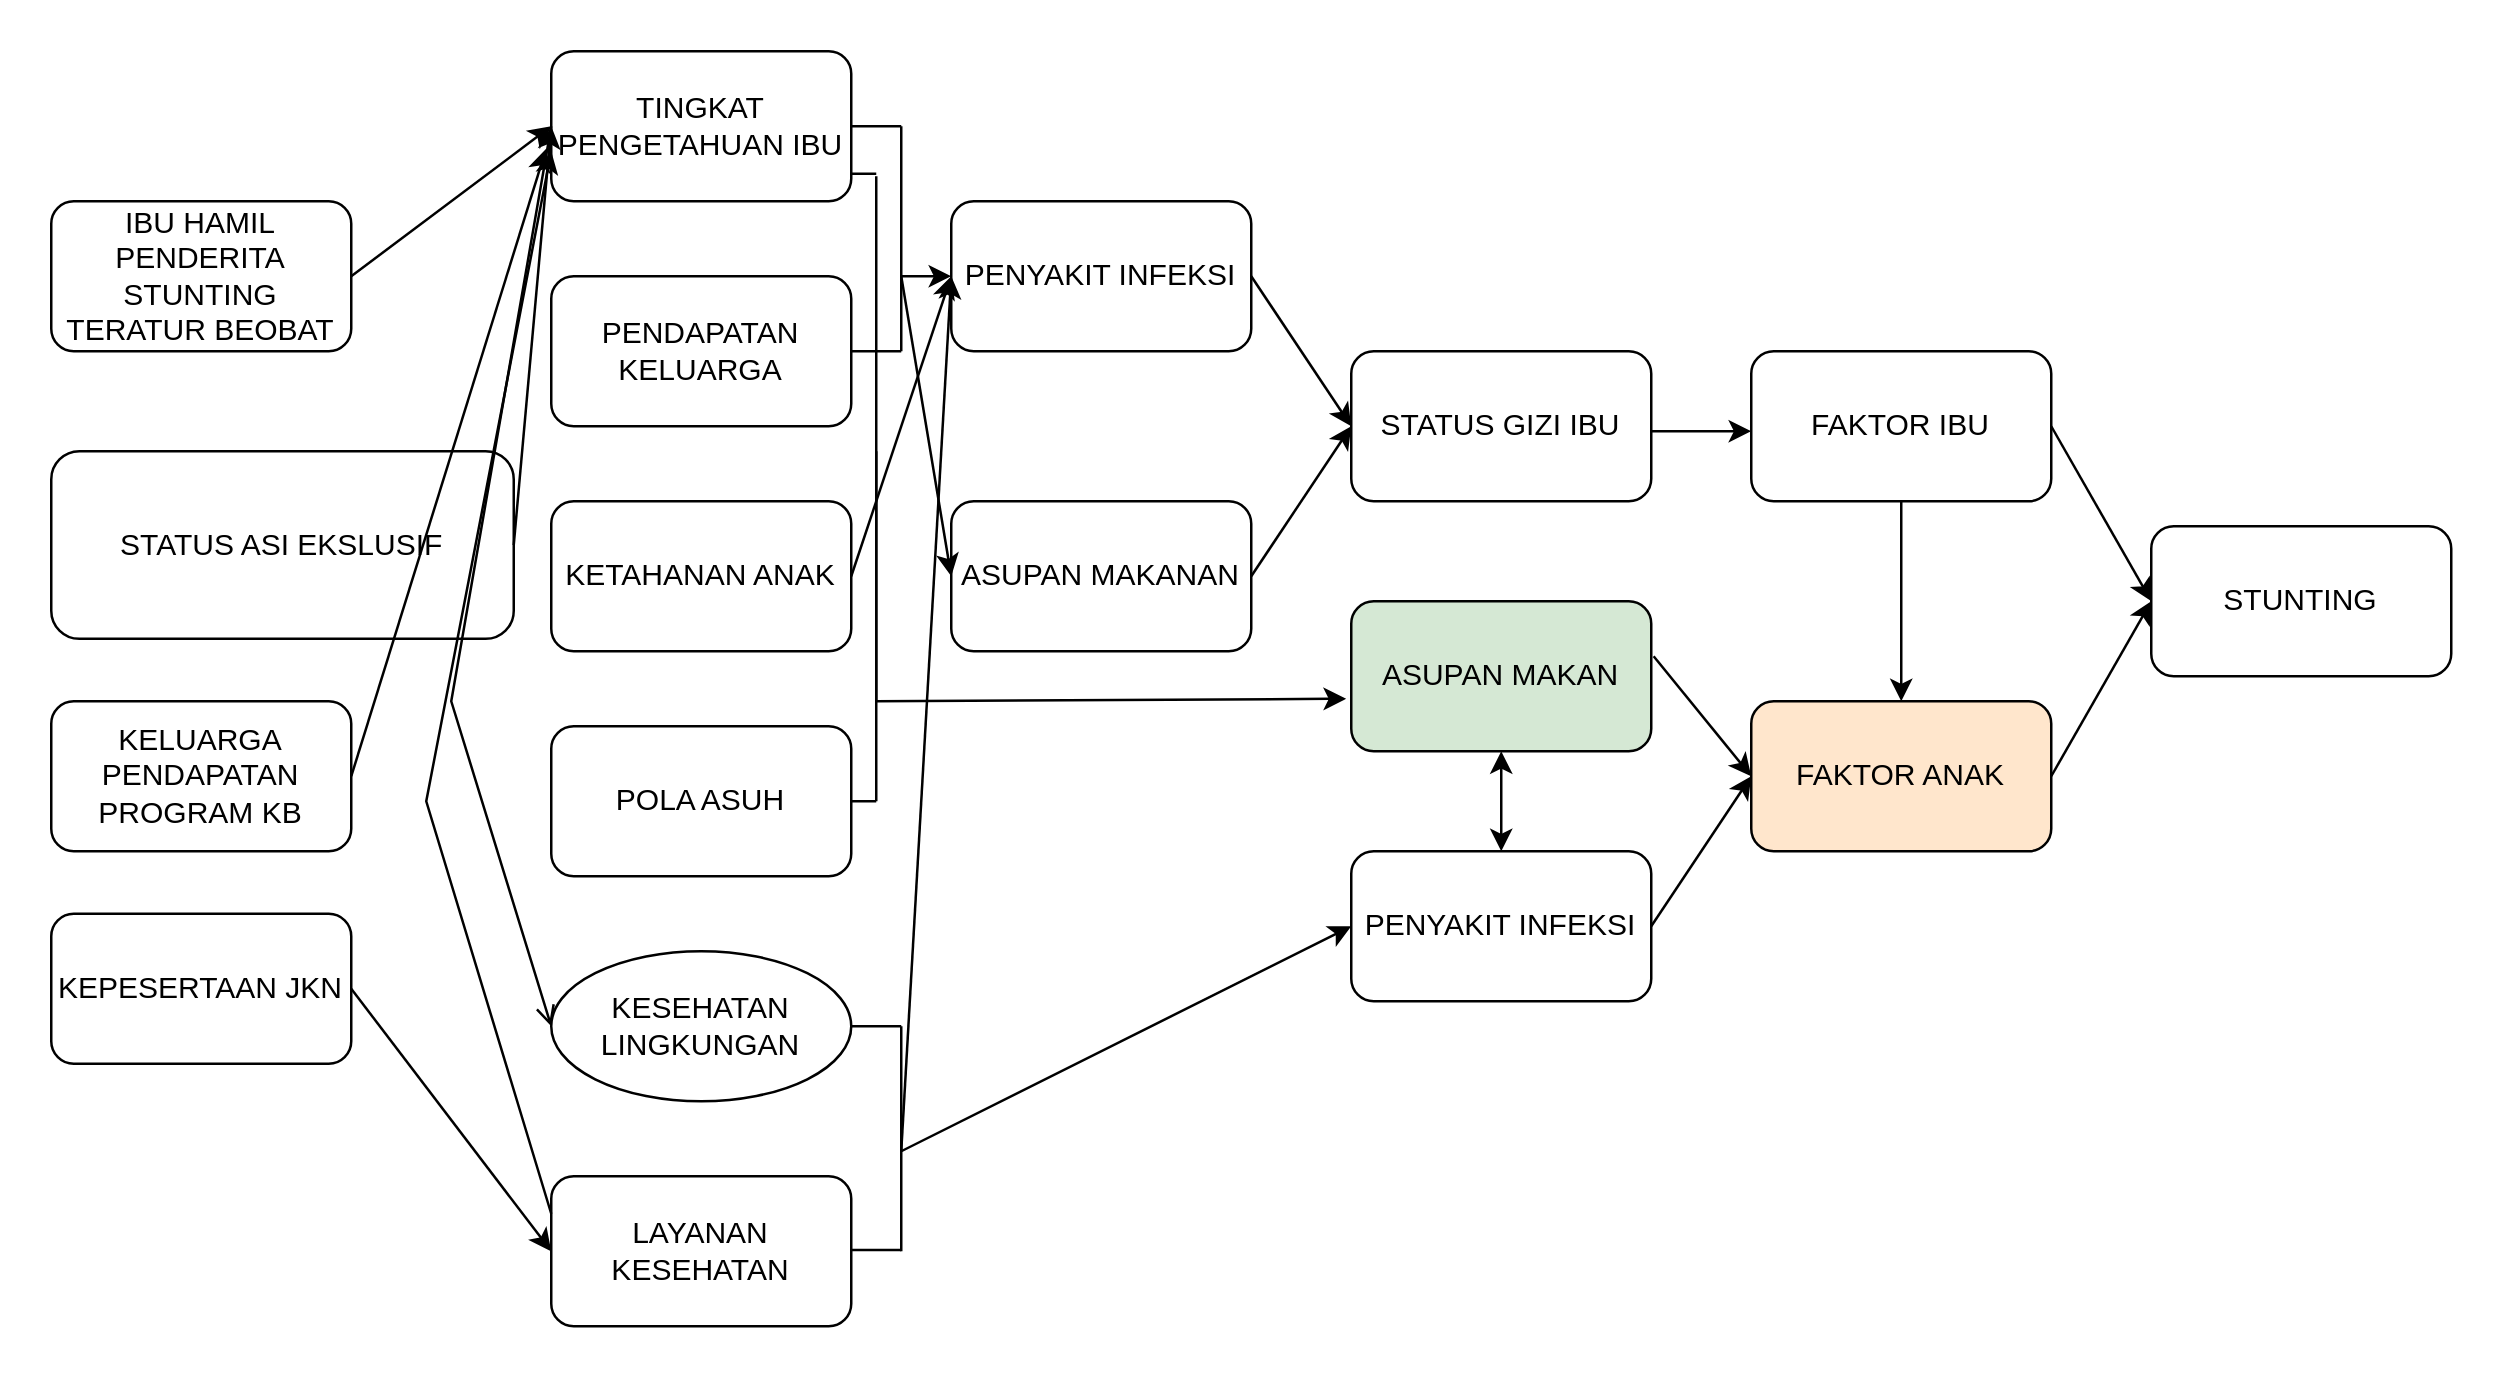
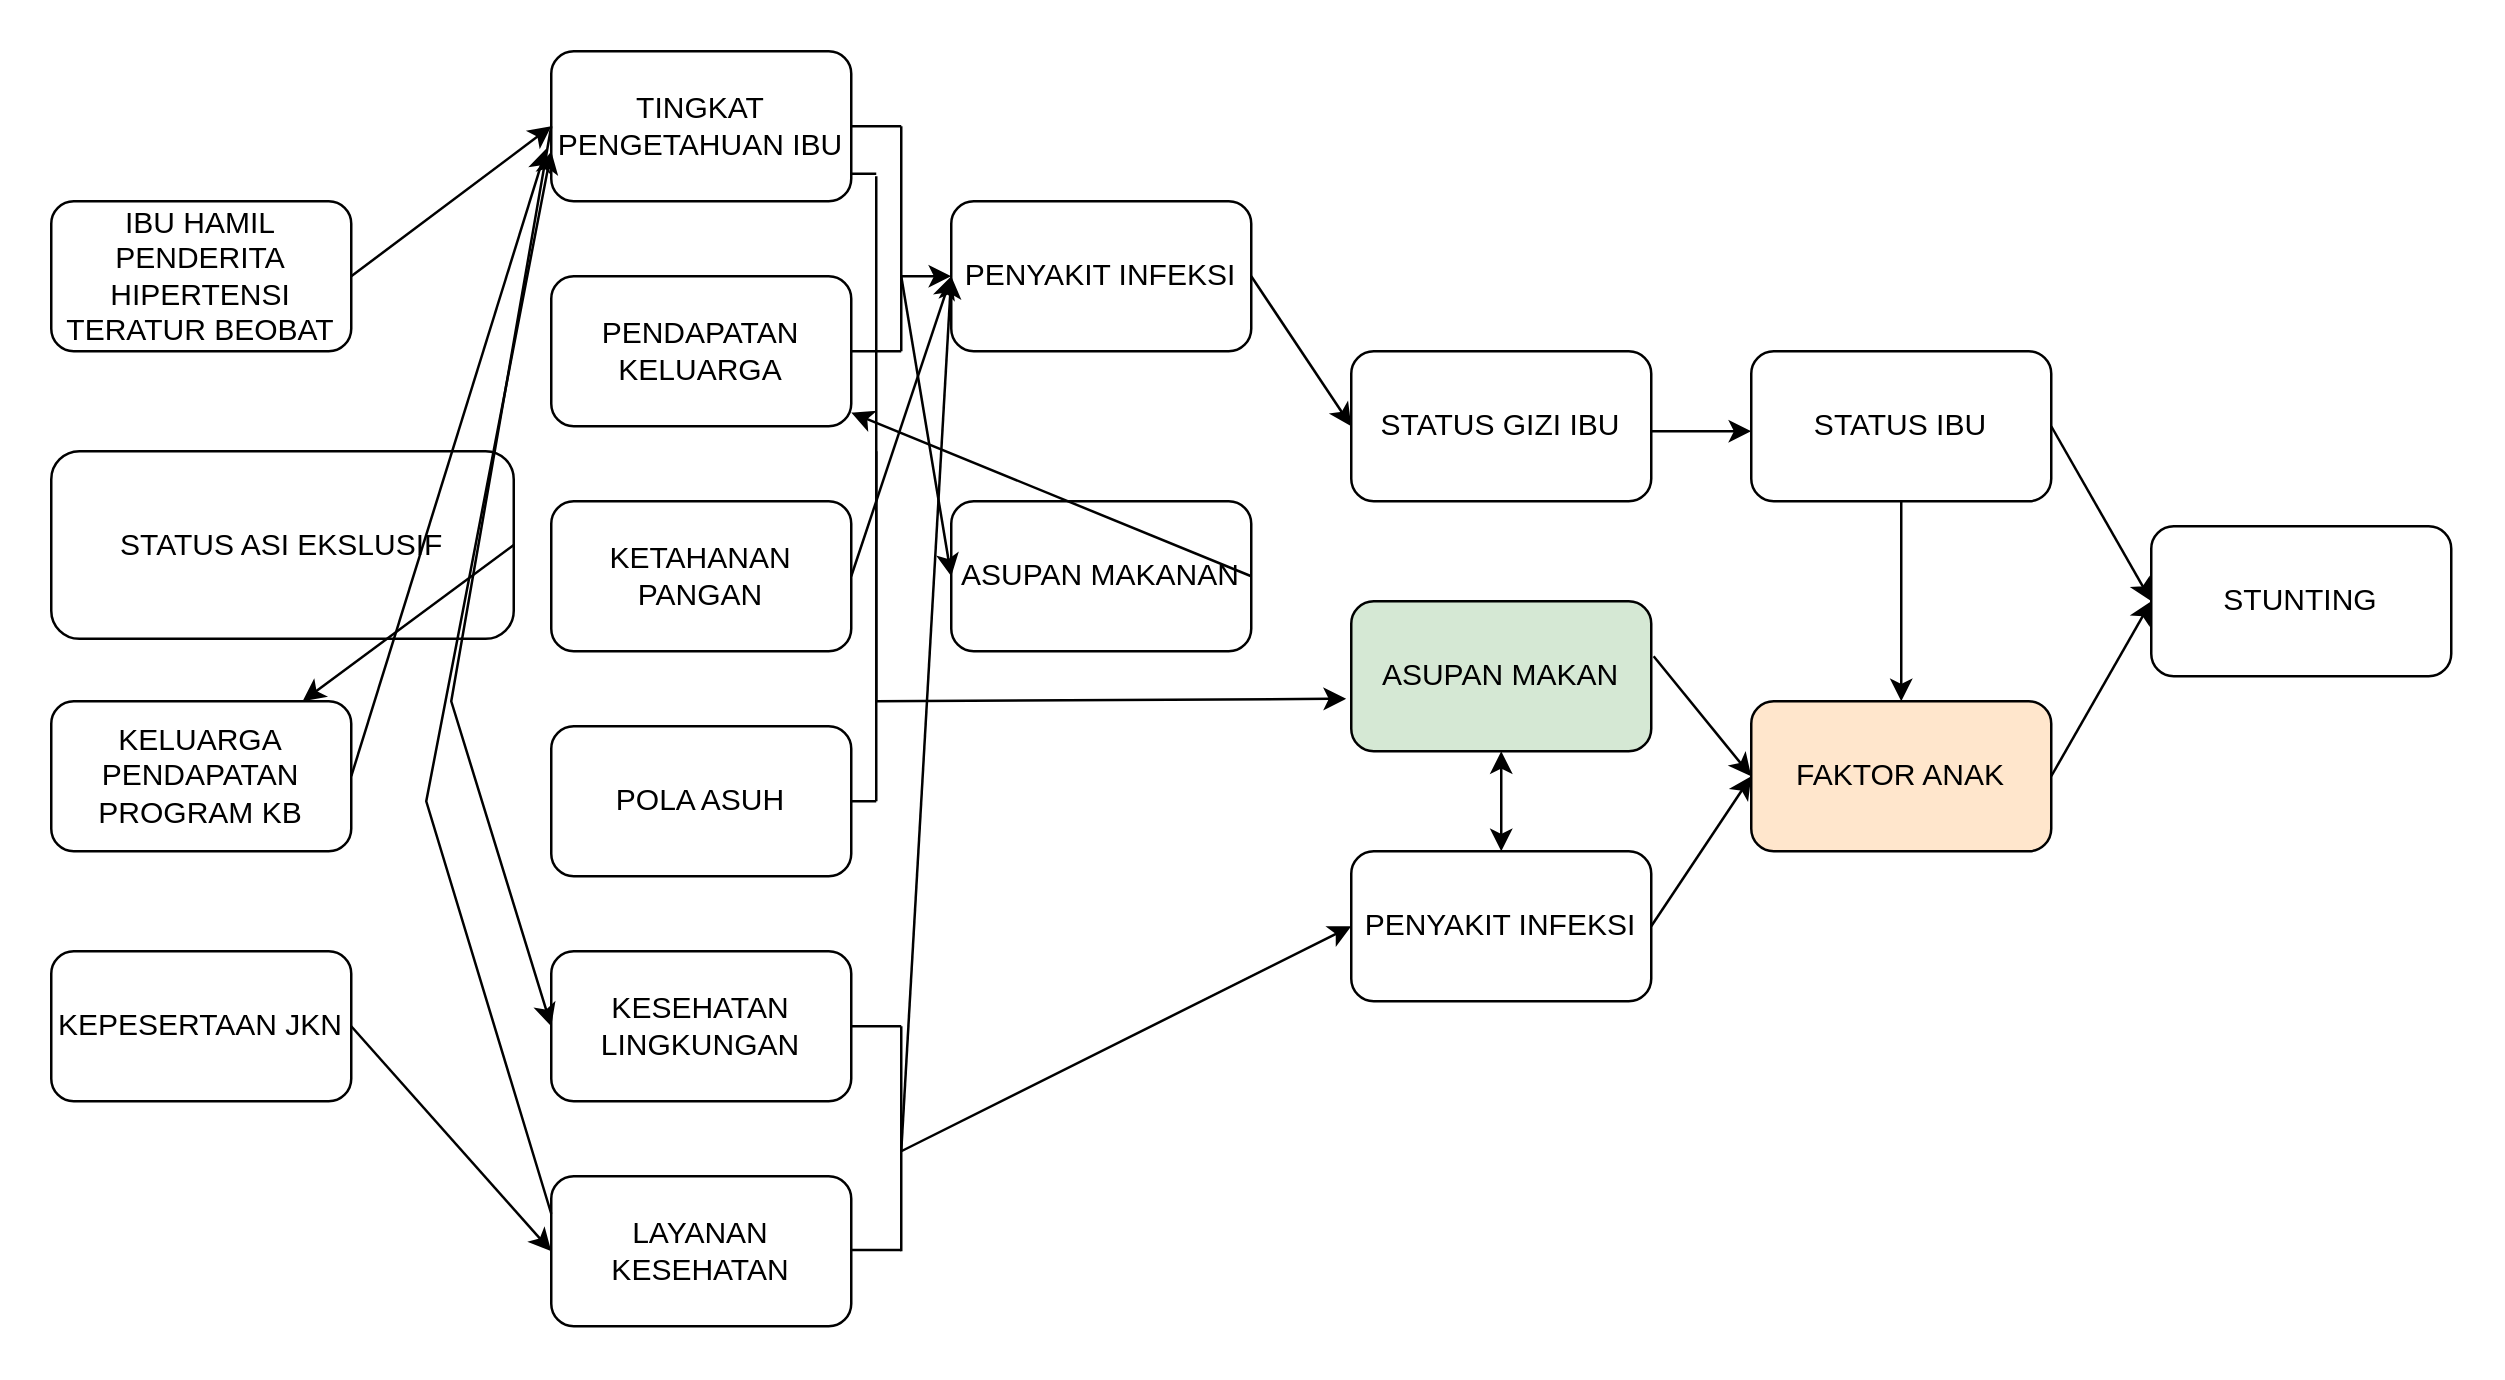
(201, 276) -> (201, 276)
(529, 370) -> (352, 664)
(1901, 426) -> (1901, 426)
(1297, 508) -> (1098, 514)
(701, 576) -> (701, 576)
(201, 989) -> (201, 1026)
(547, 1011) -> (546, 1008)
(701, 1026) -> (701, 1026)
